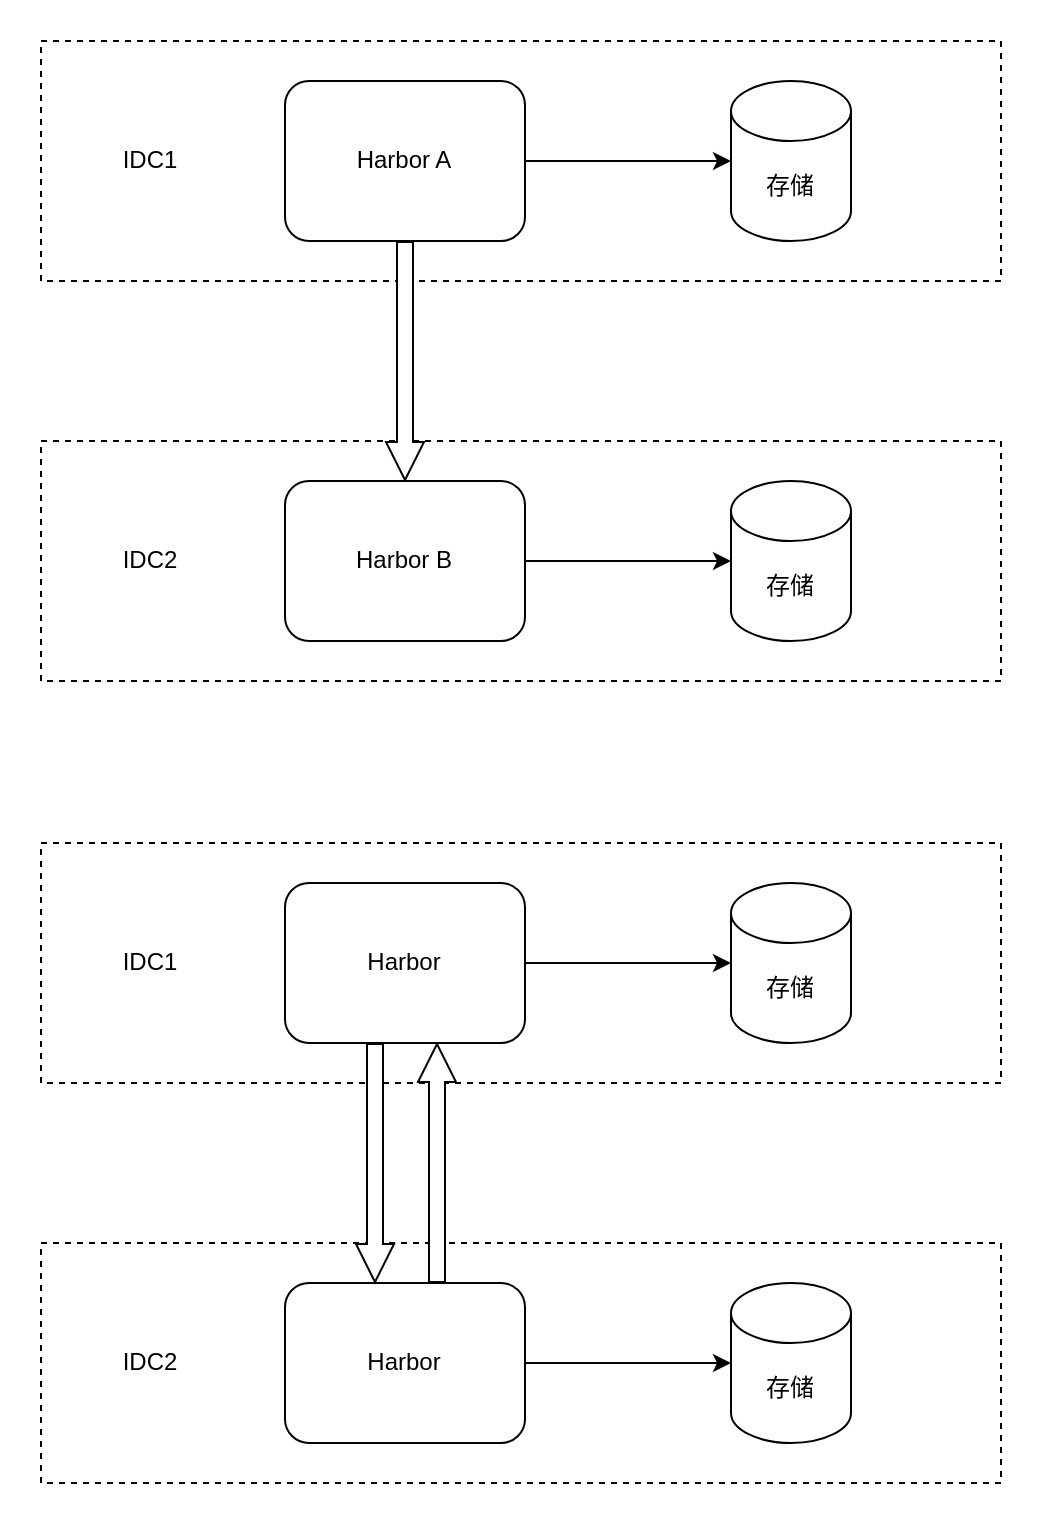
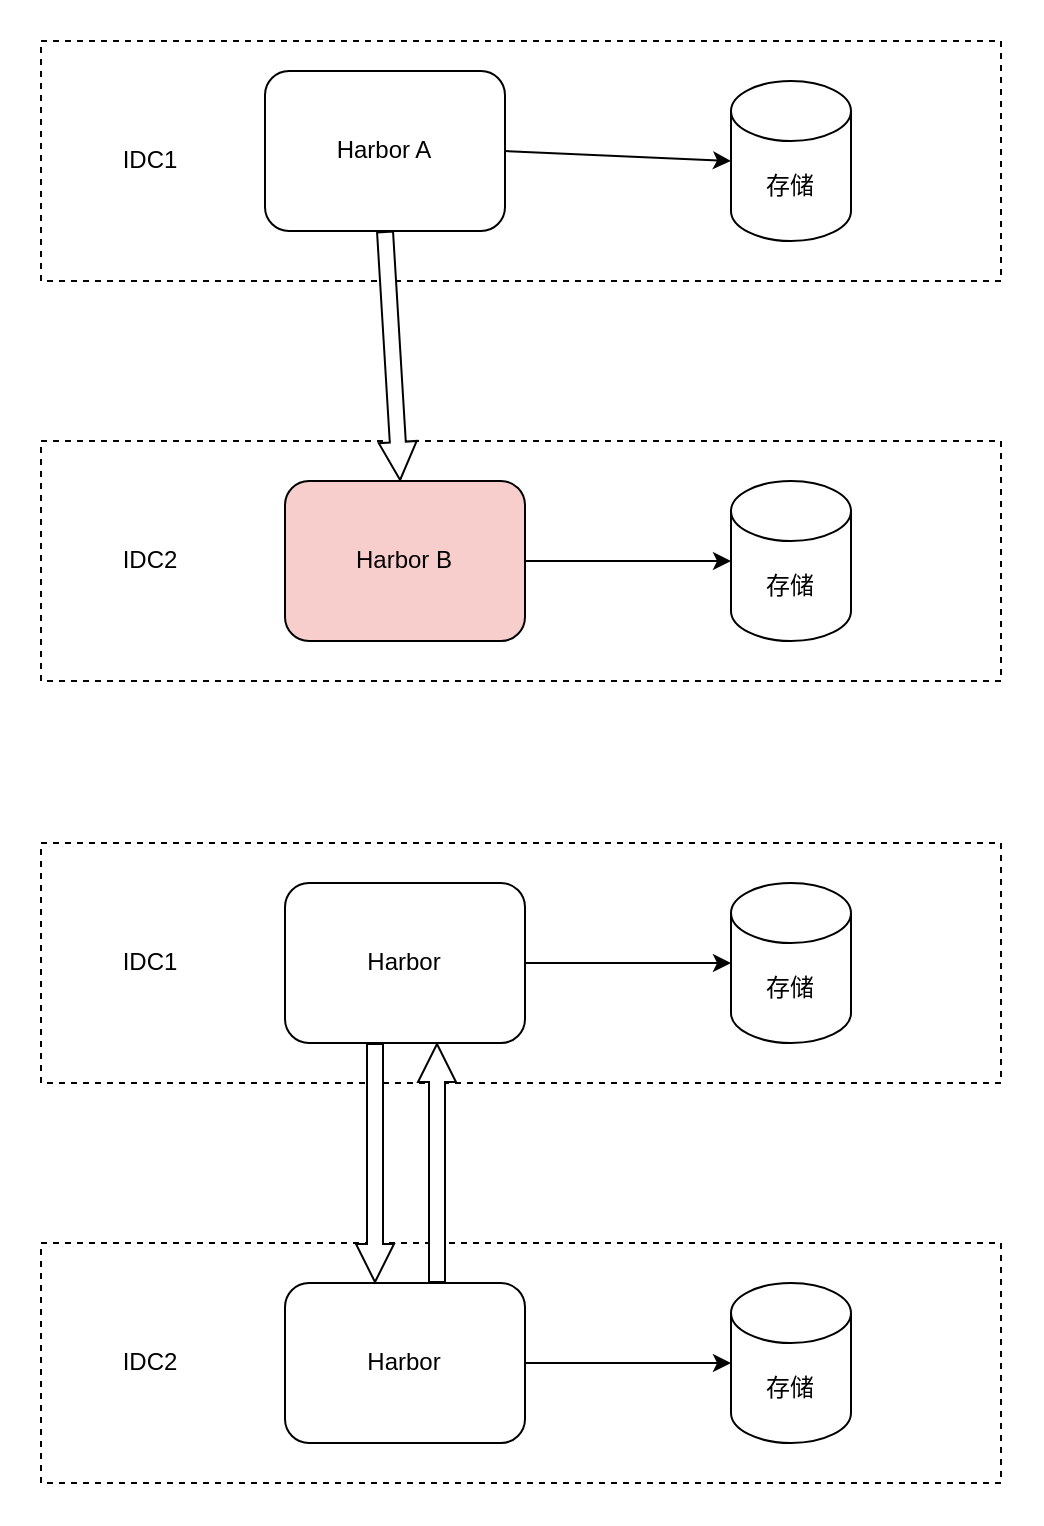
(405, 161) -> (385, 151)
(405, 561) -> (405, 561)
